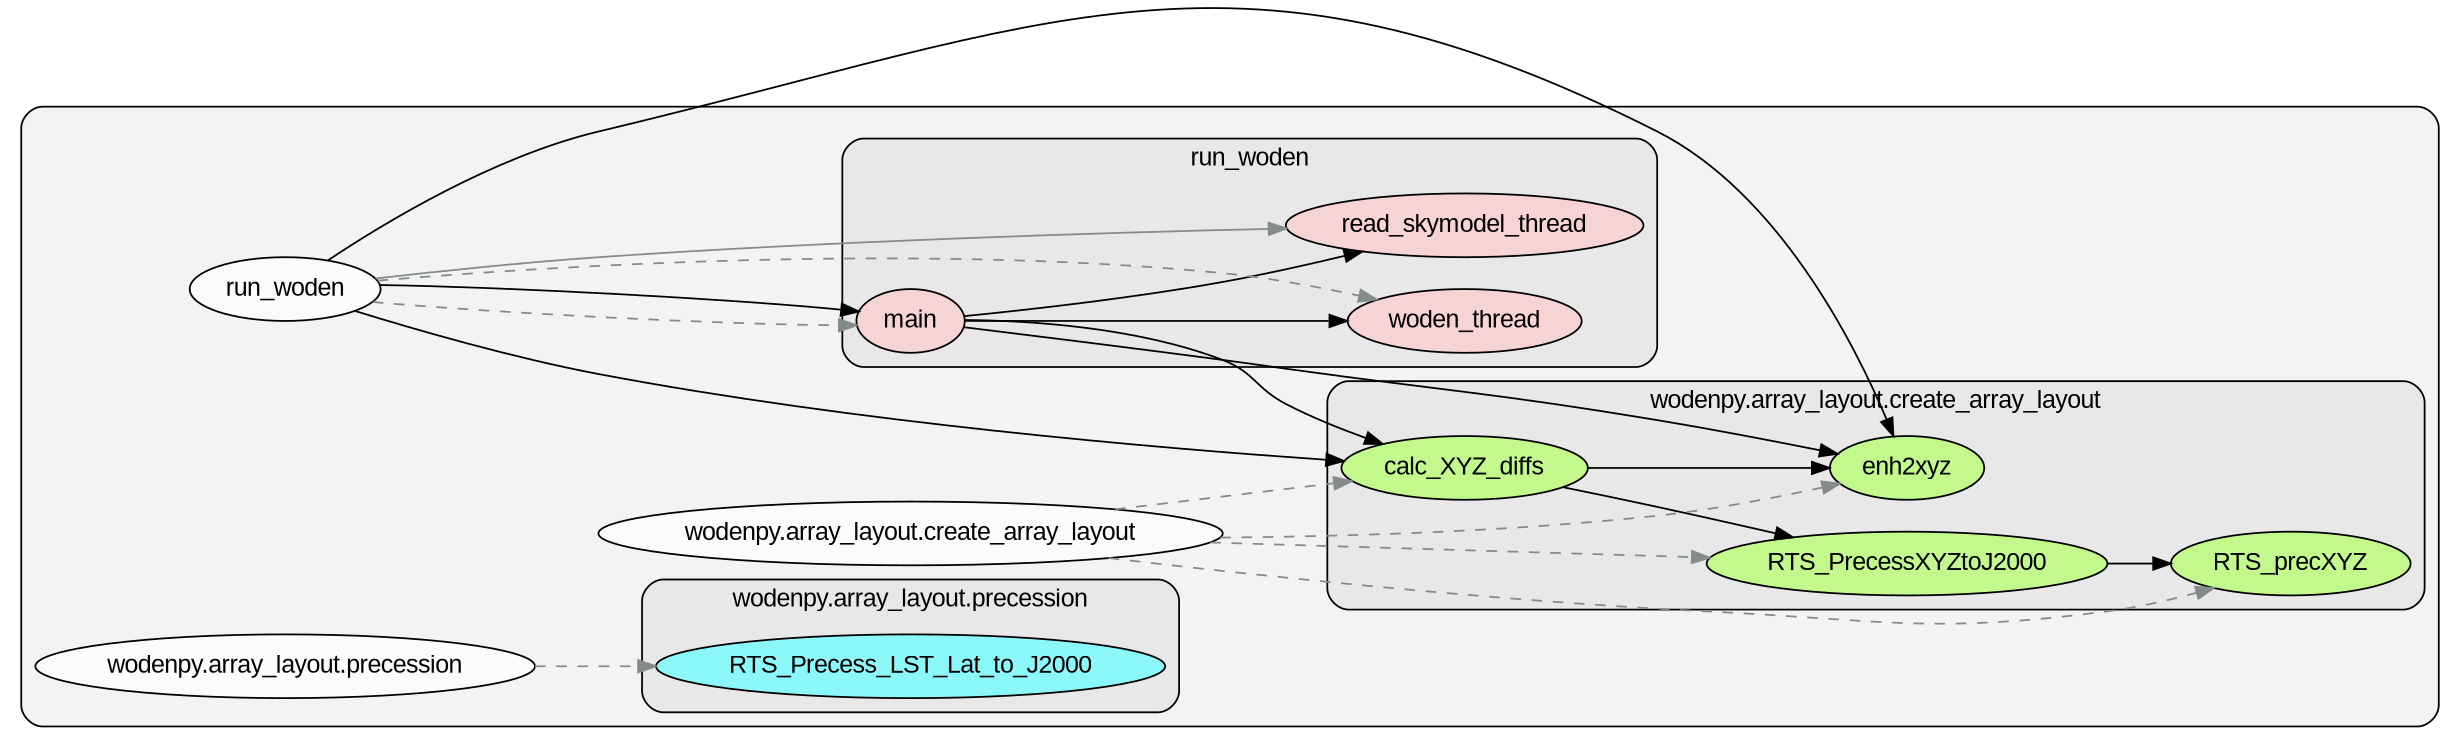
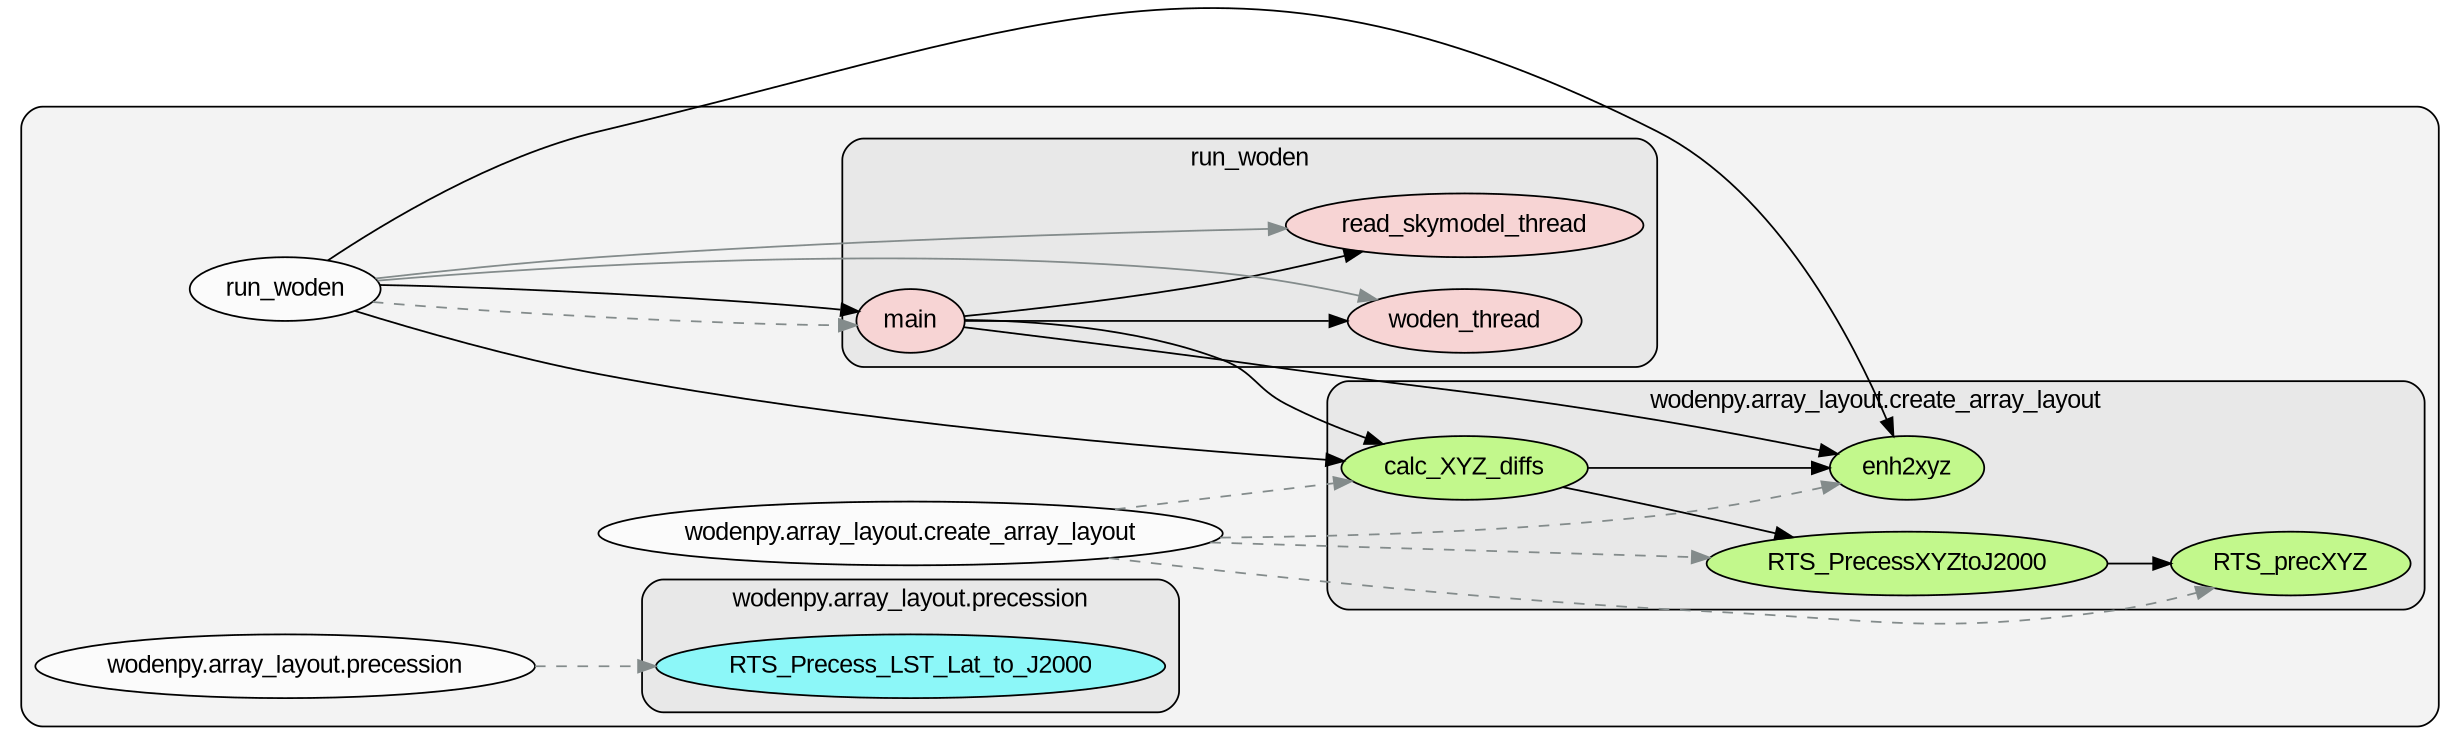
(869, 258) -> (869, 258)
